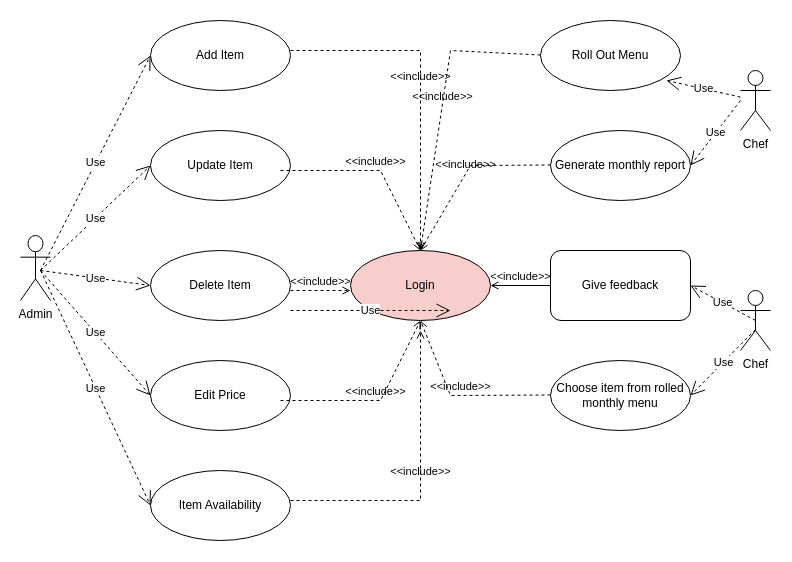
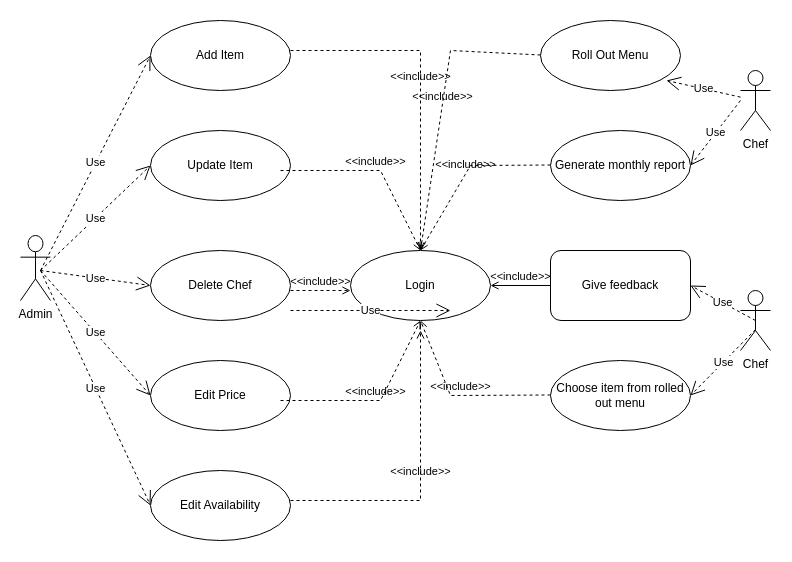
(221, 286) -> (221, 286)
(421, 286) -> (421, 286)
(621, 396) -> (621, 396)
(221, 506) -> (221, 506)
